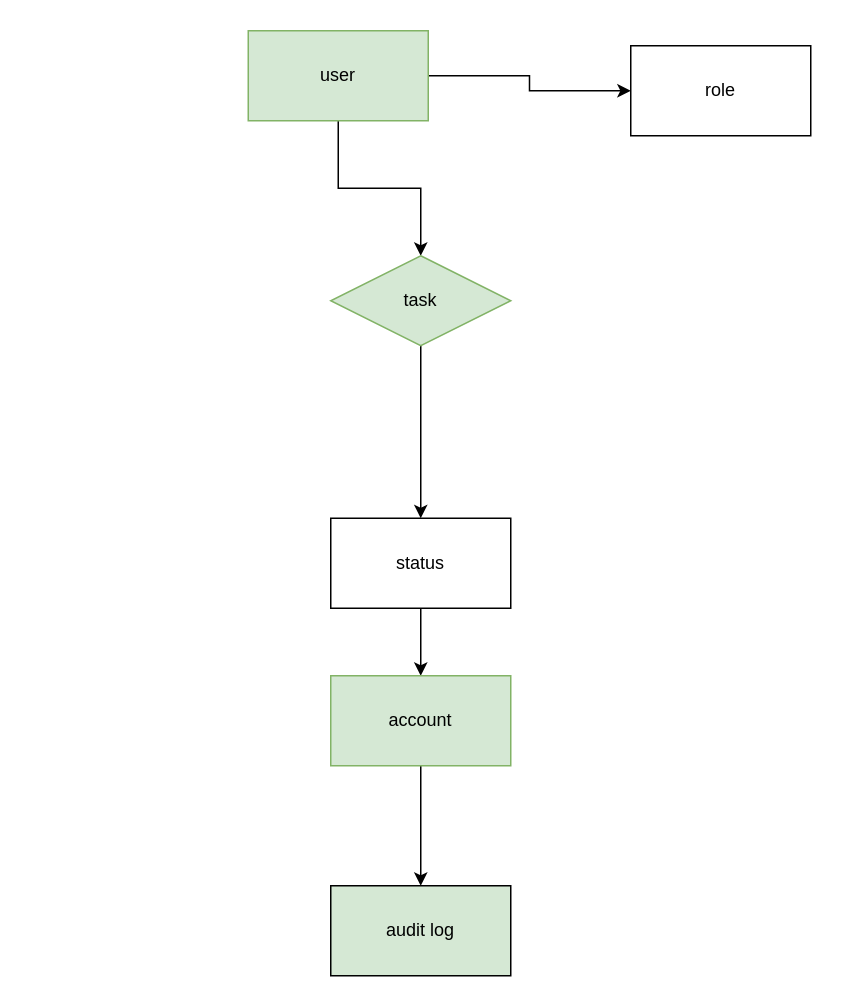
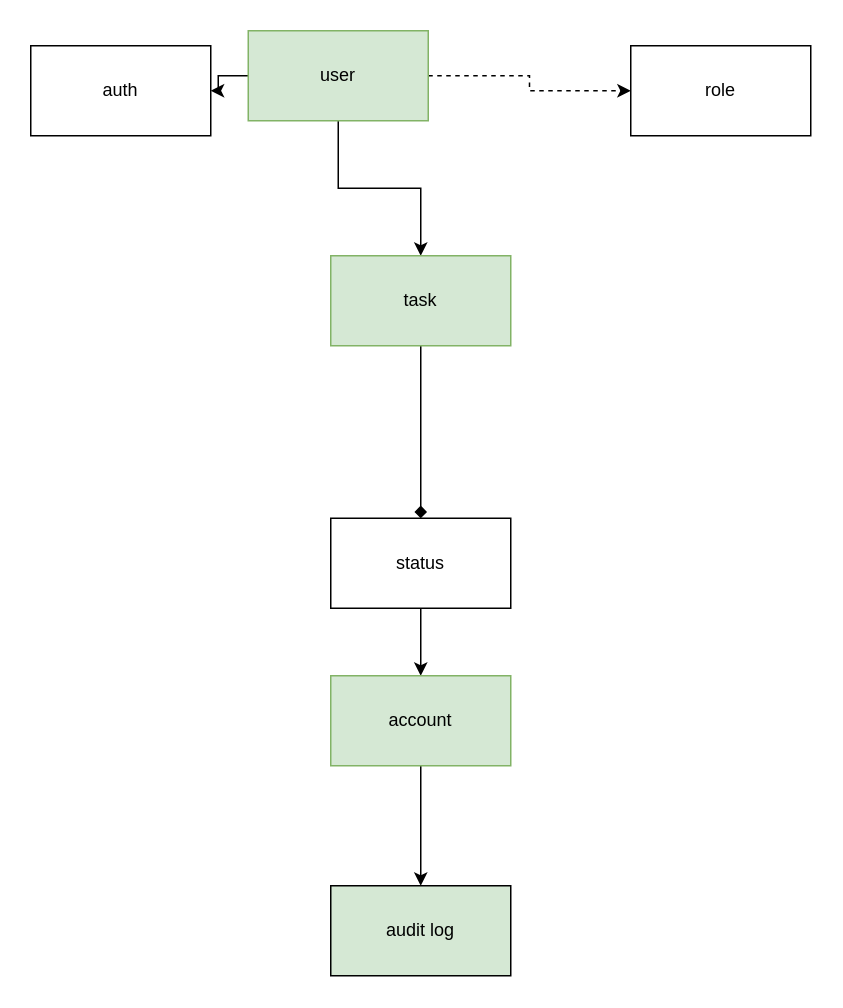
none -> (225, 76)
(530, 80) -> (530, 80)
none -> (121, 91)
(421, 301) -> (421, 301)
(421, 507) -> (421, 506)
